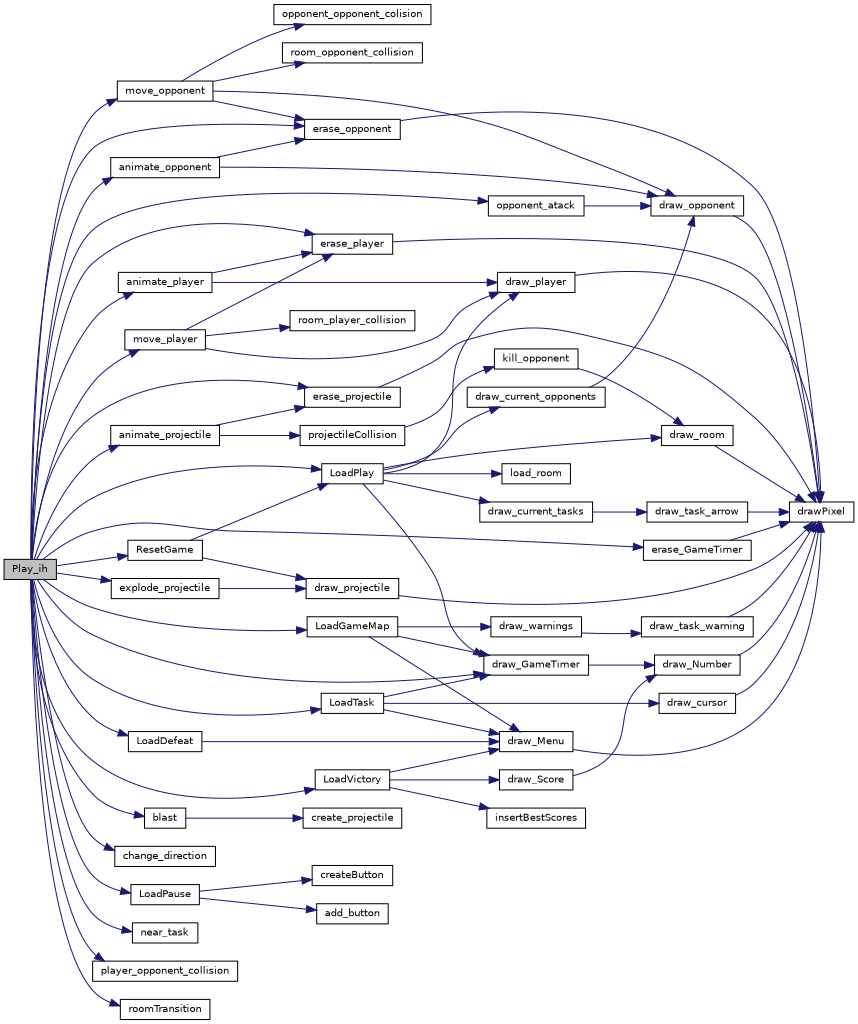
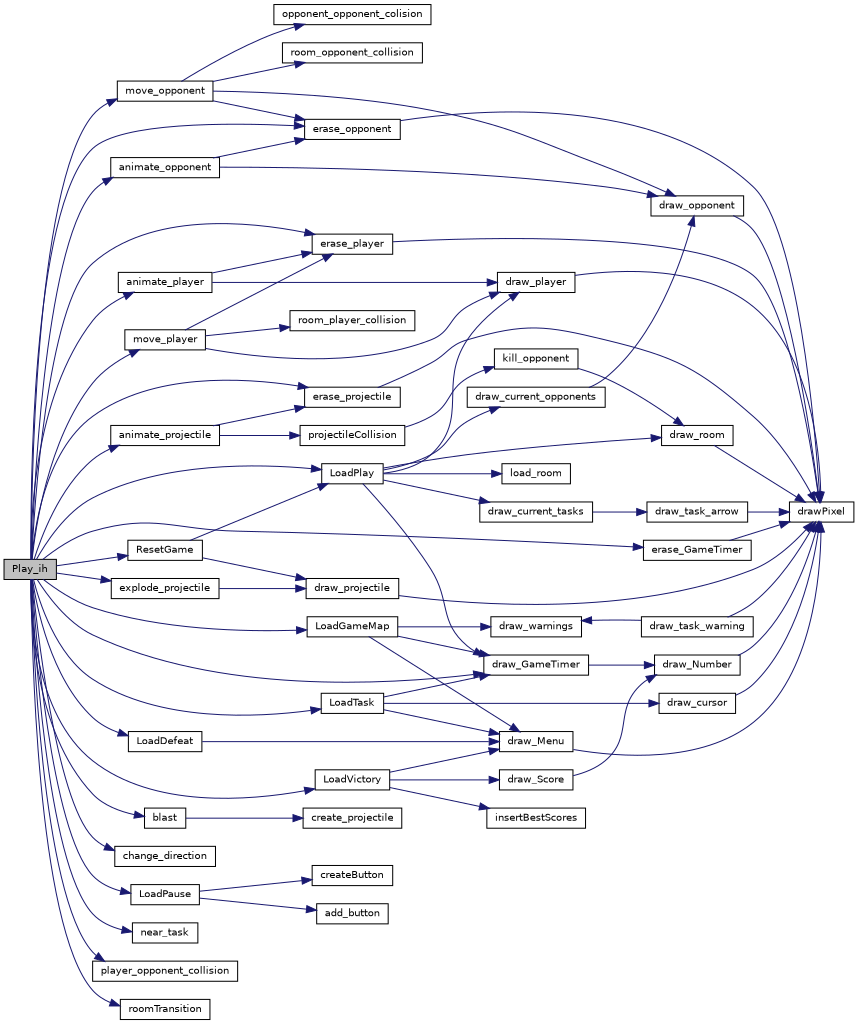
(536, 206) -> none
(606, 634) -> (616, 620)
